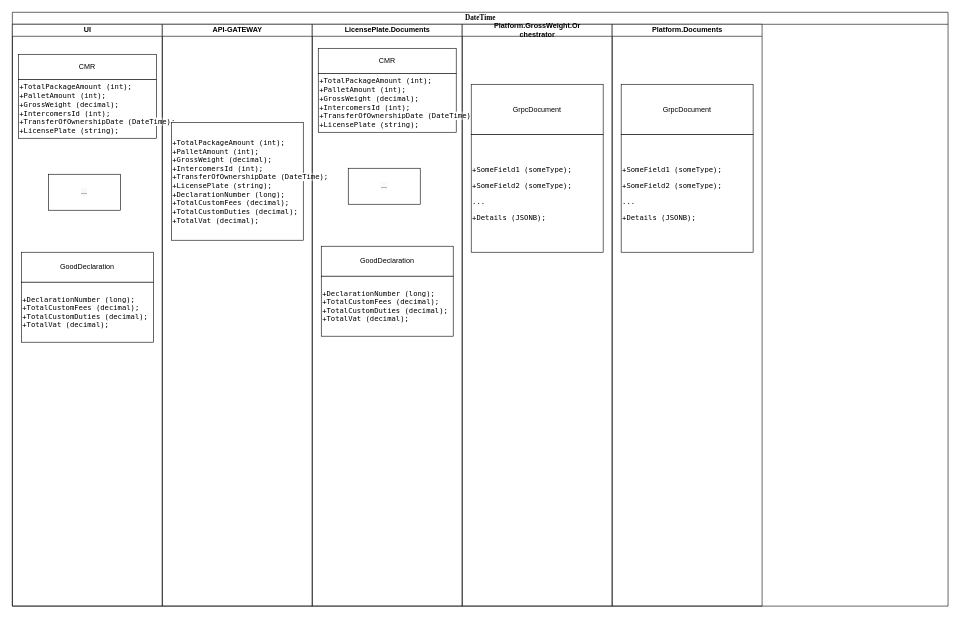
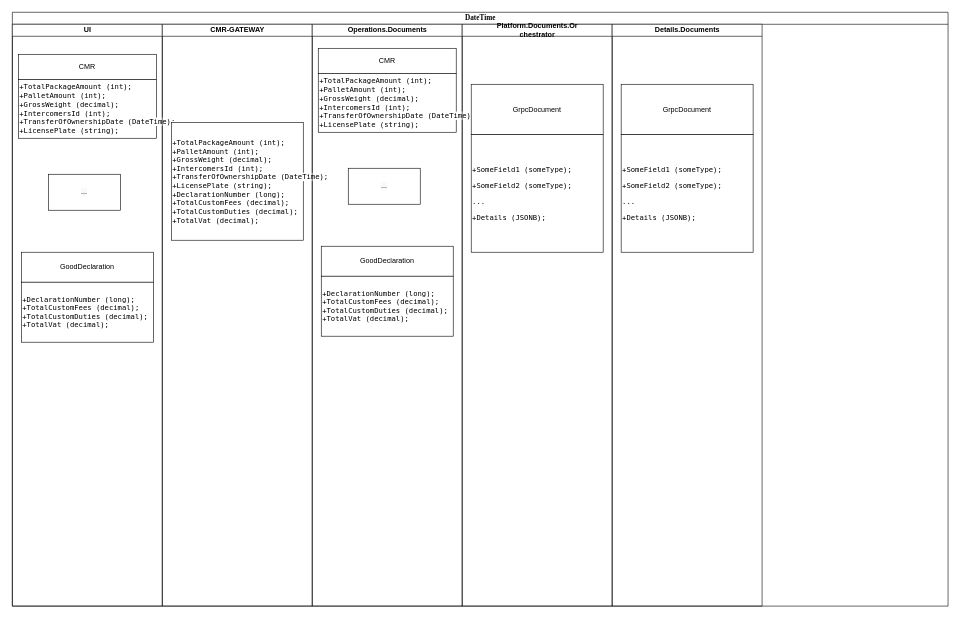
(238, 30) -> (238, 30)
(388, 30) -> (388, 30)
(538, 30) -> (538, 30)
(688, 30) -> (688, 30)
